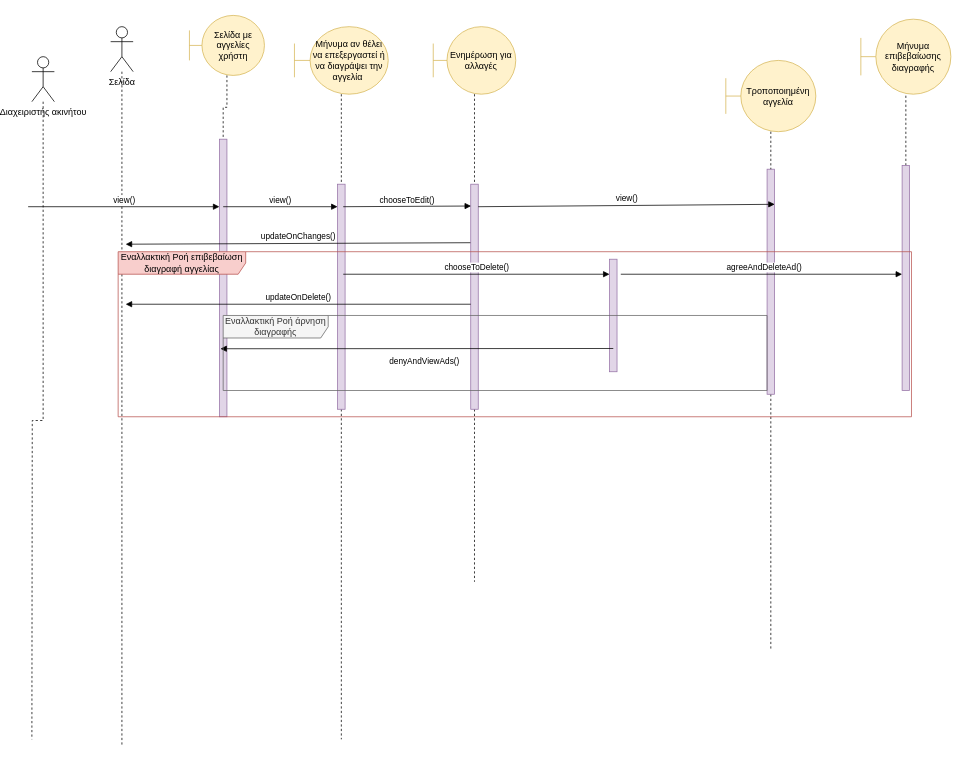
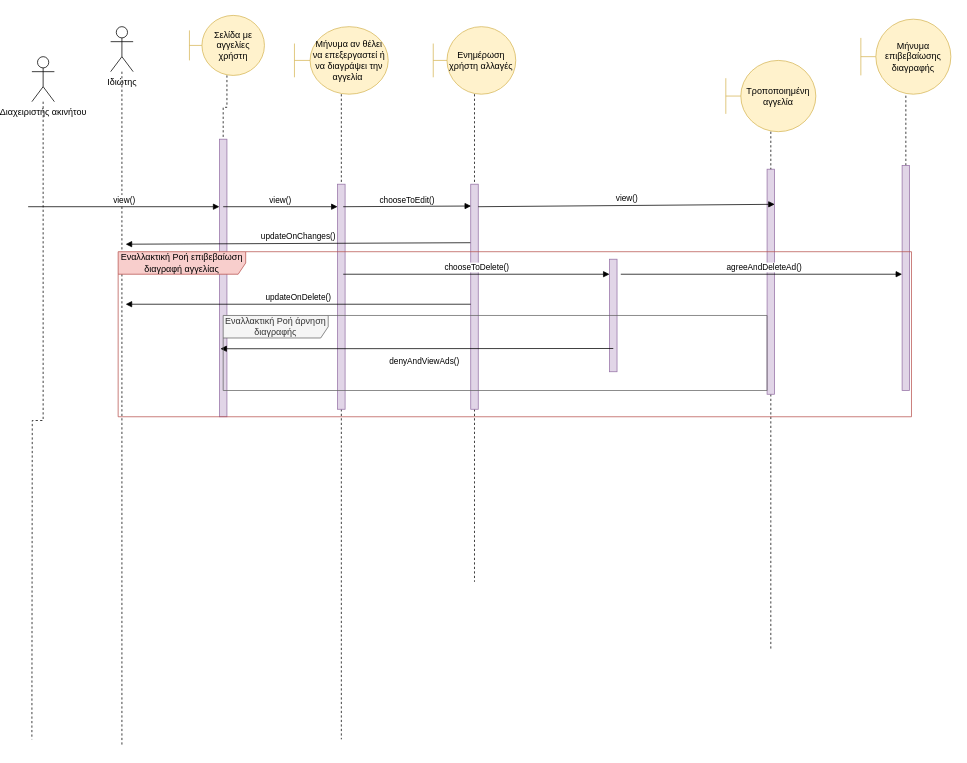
(481, 60) -> (481, 60)
(122, 82) -> (122, 82)
